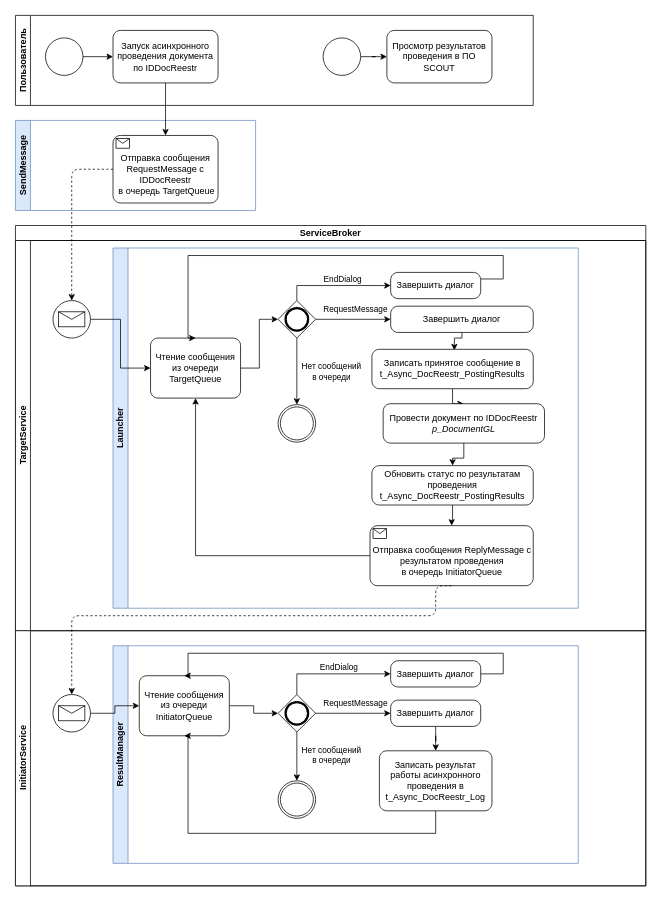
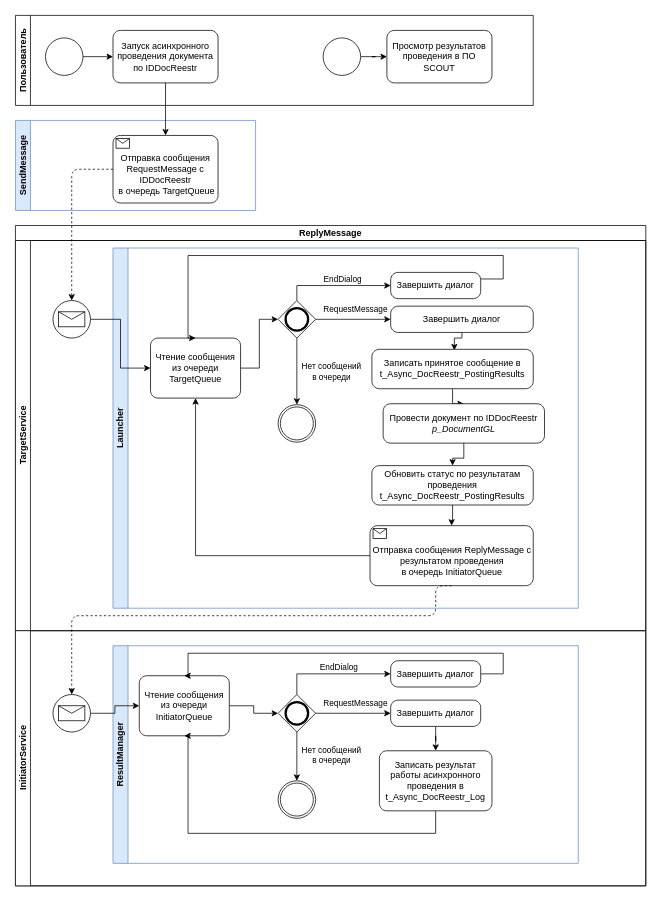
(330, 233) -> (330, 233)
